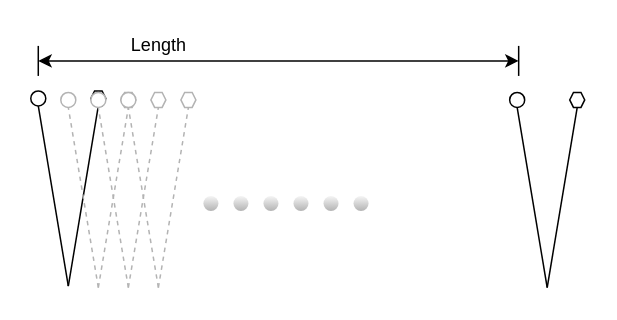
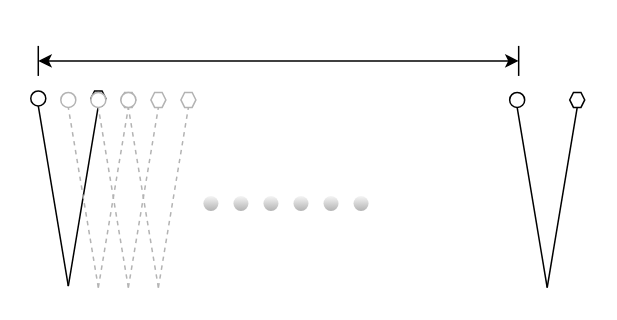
(158, 46) -> none
